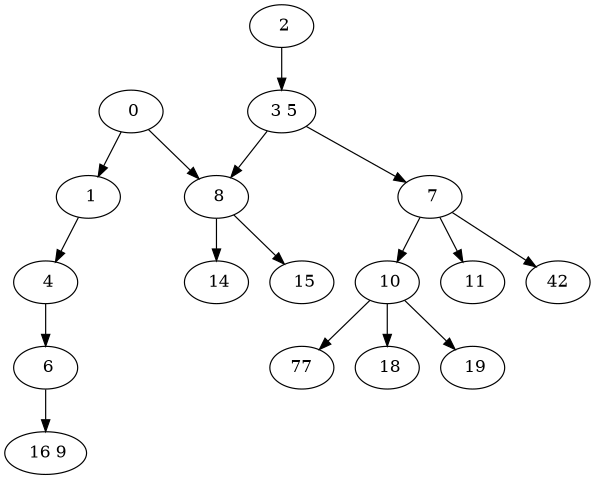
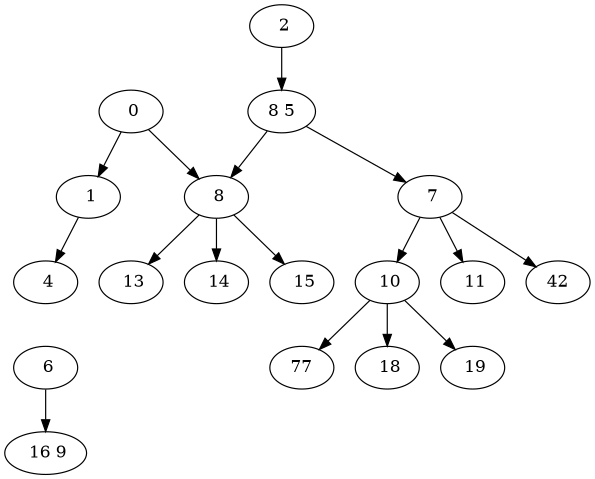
(282, 111) -> (282, 111)
none -> (131, 282)
(46, 319) -> none
